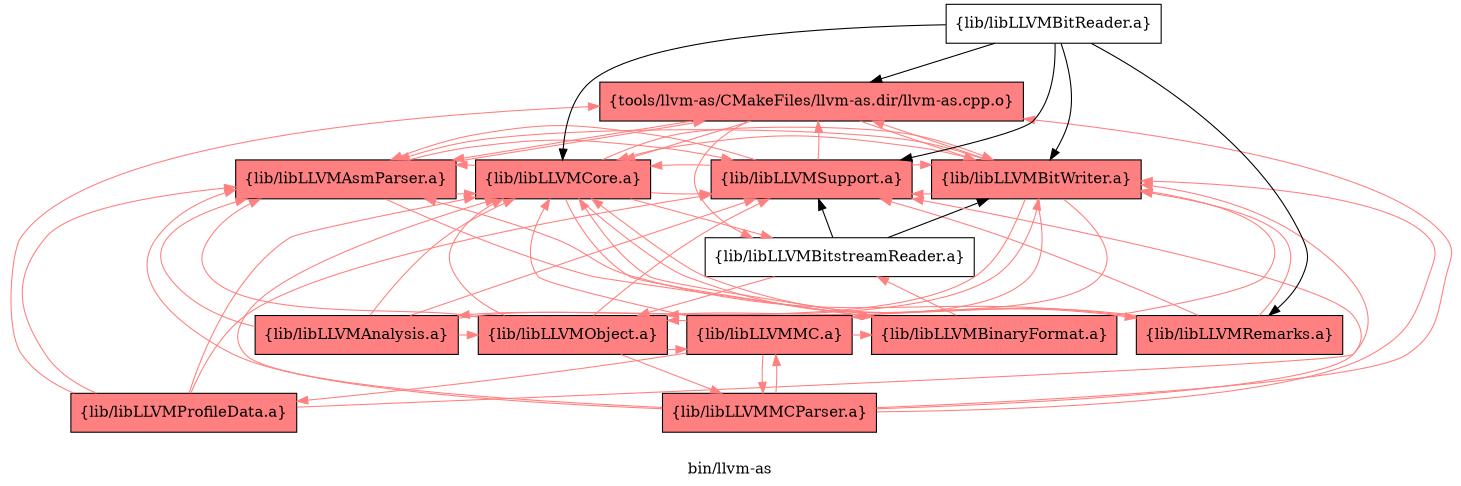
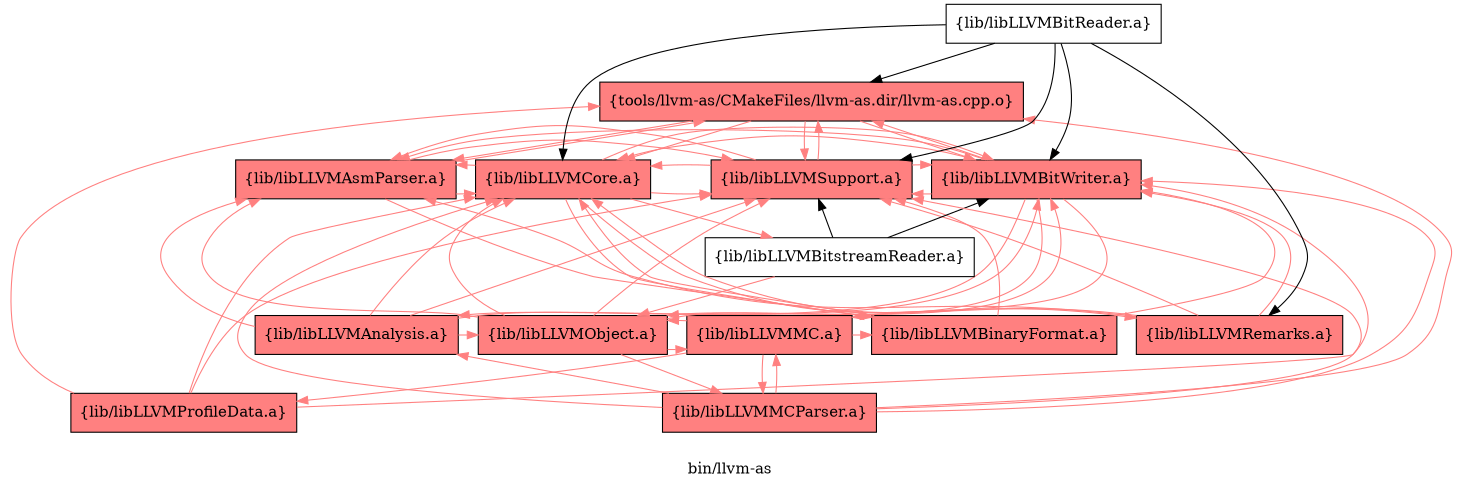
(695, 175) -> (804, 135)
(44, 240) -> none
(577, 290) -> none
(910, 293) -> (985, 238)
none -> (1011, 298)
(229, 352) -> (578, 377)
